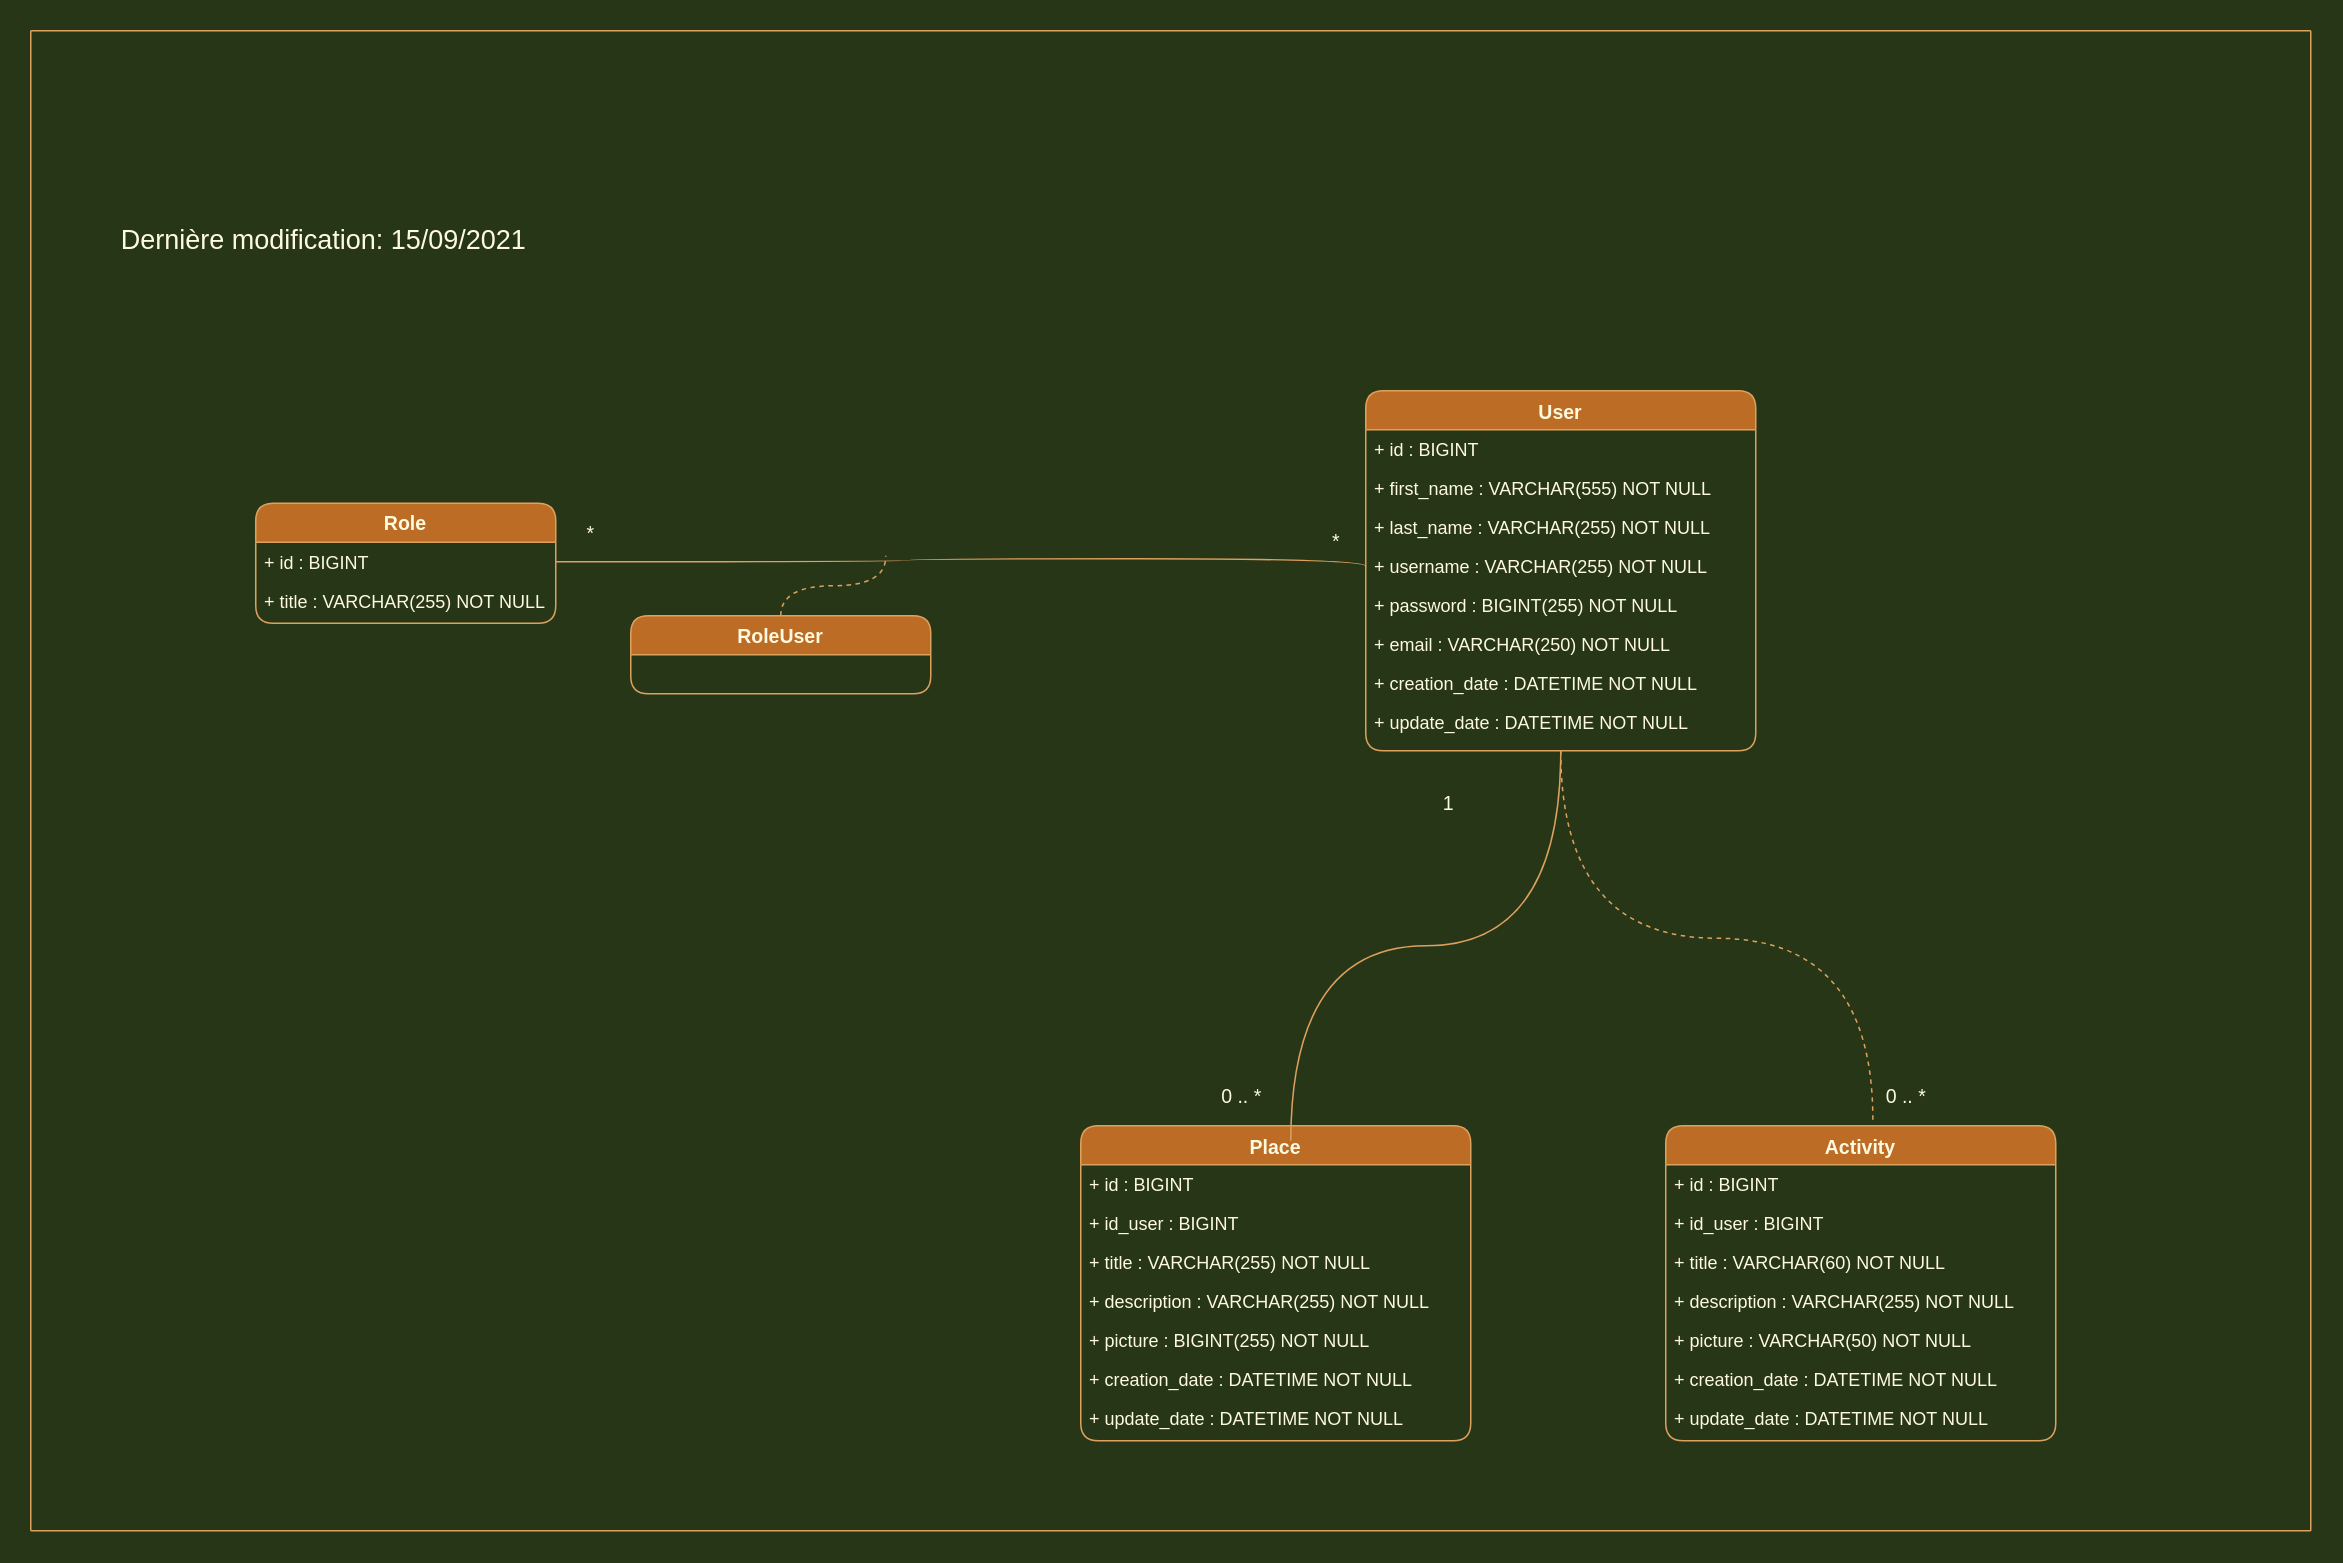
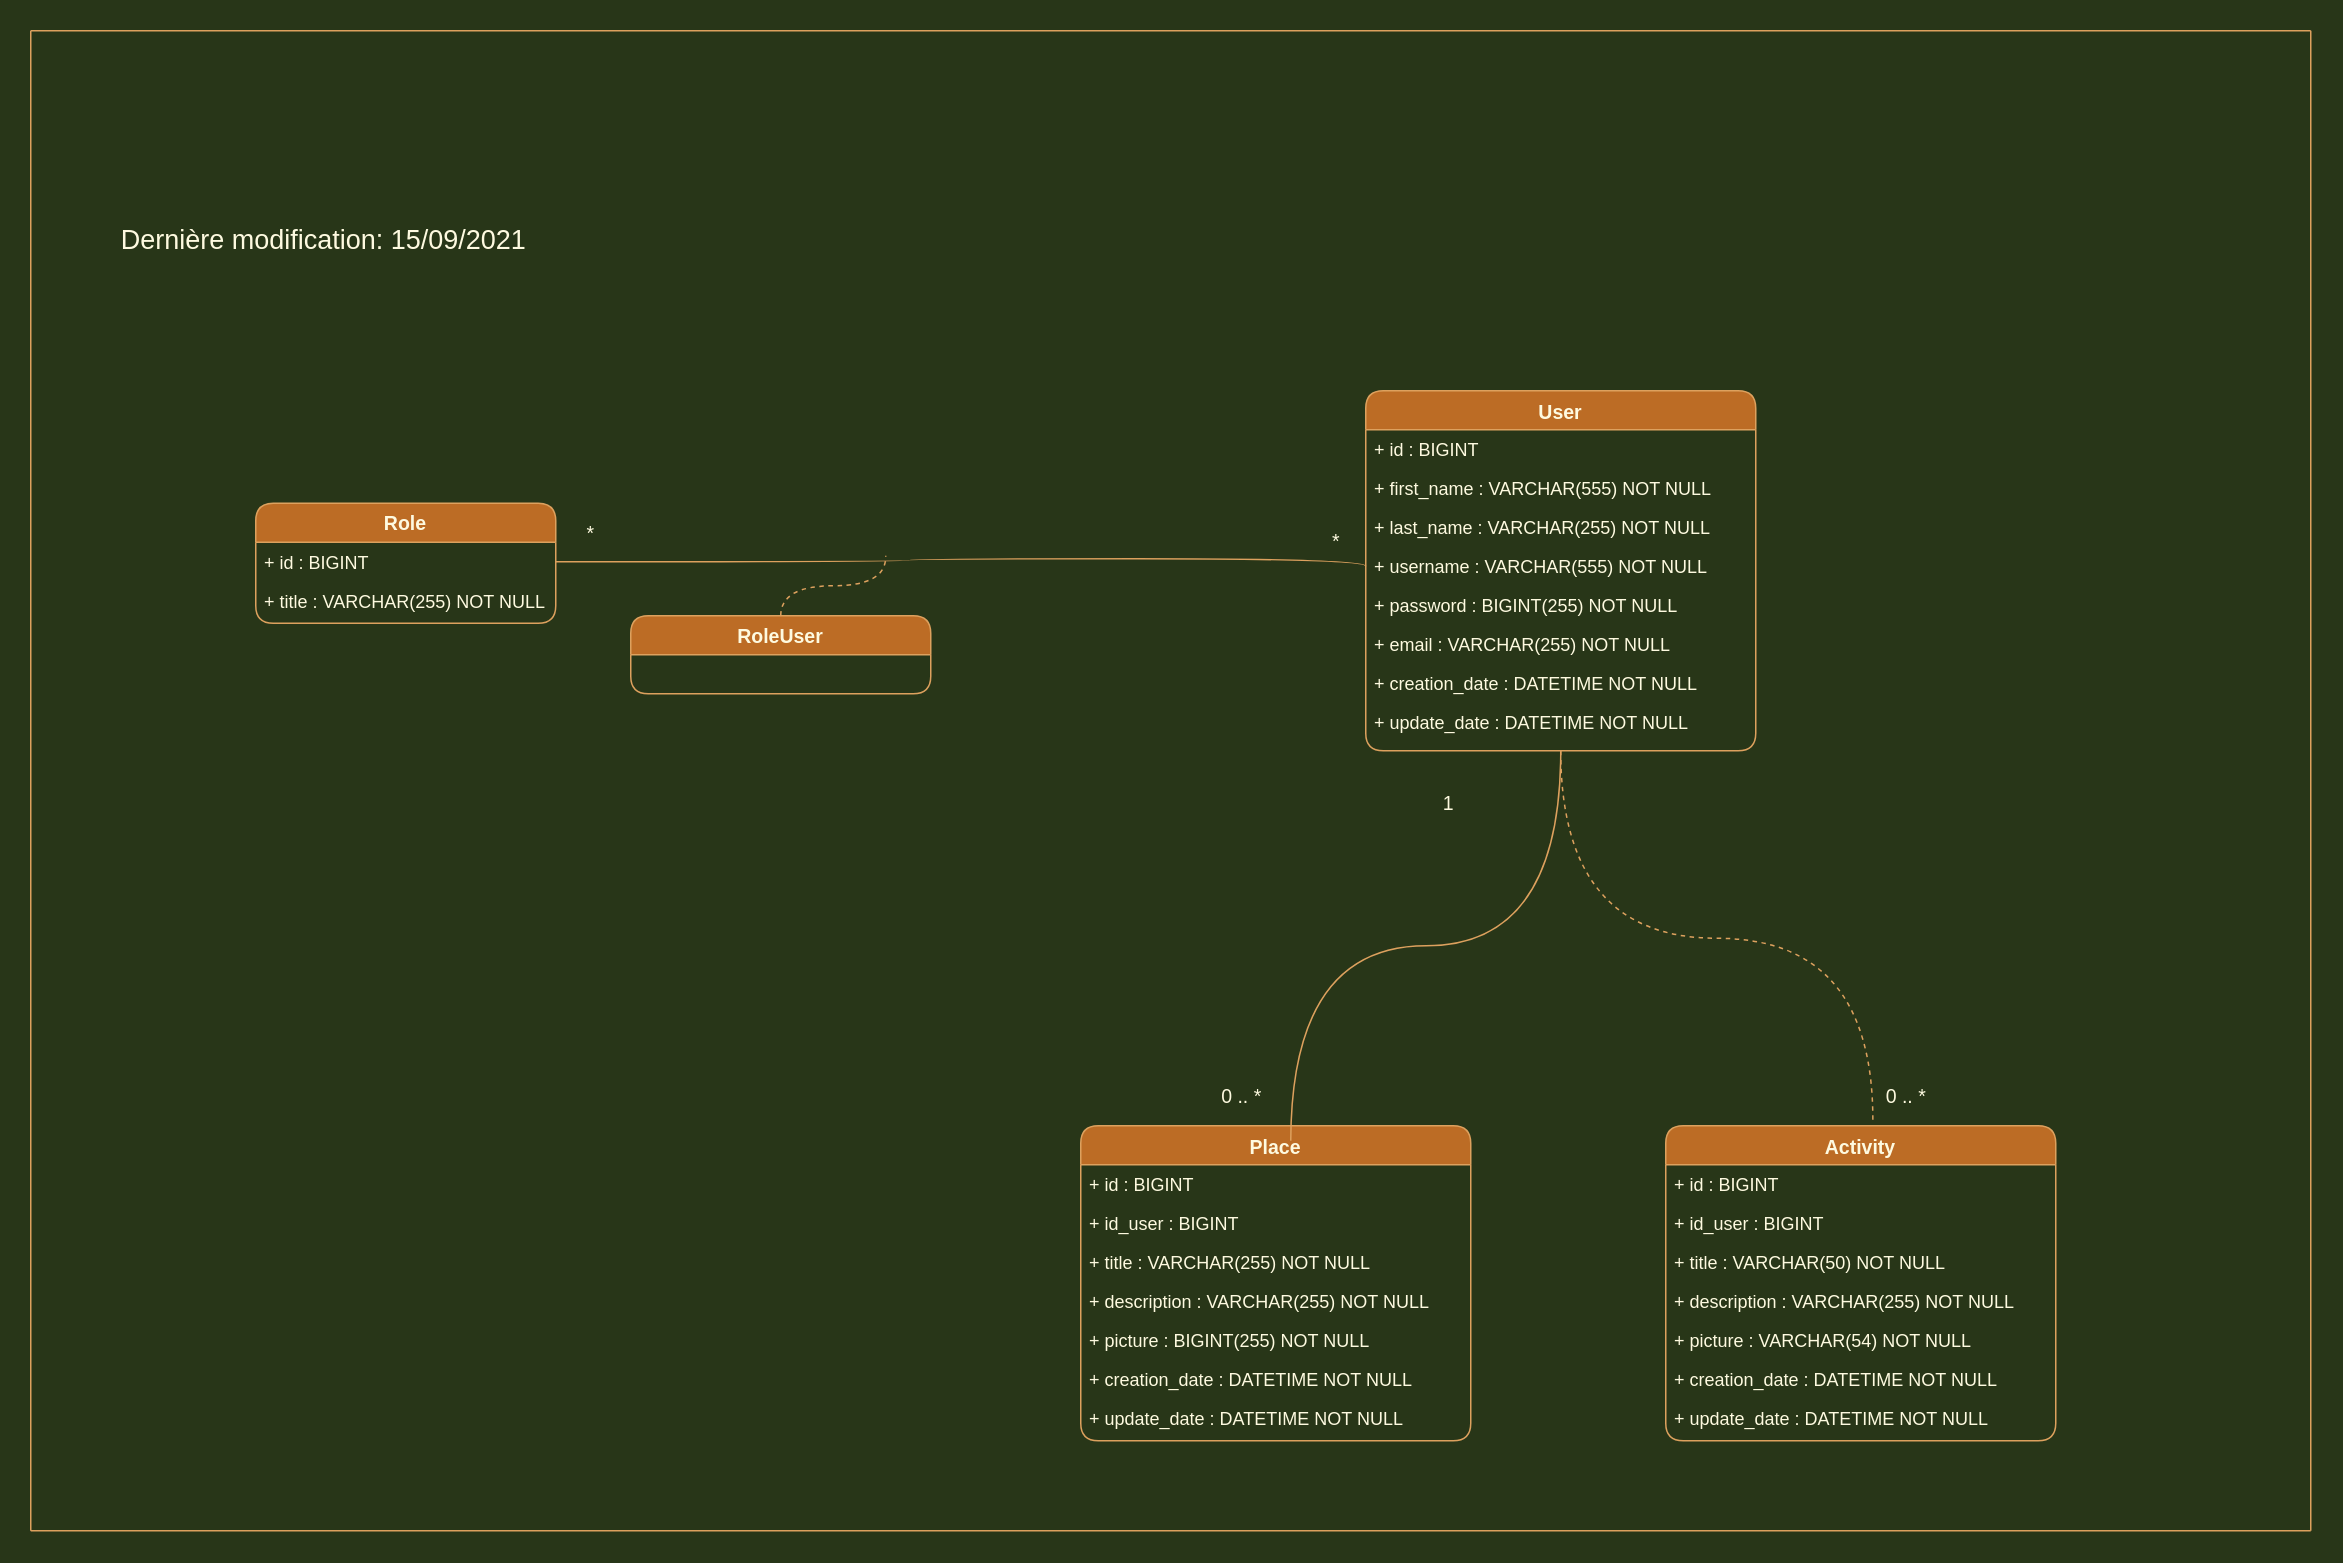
(1531, 567) -> (1531, 567)
(1512, 645) -> (1512, 645)
(1806, 1263) -> (1806, 1263)
(1819, 1341) -> (1819, 1341)
